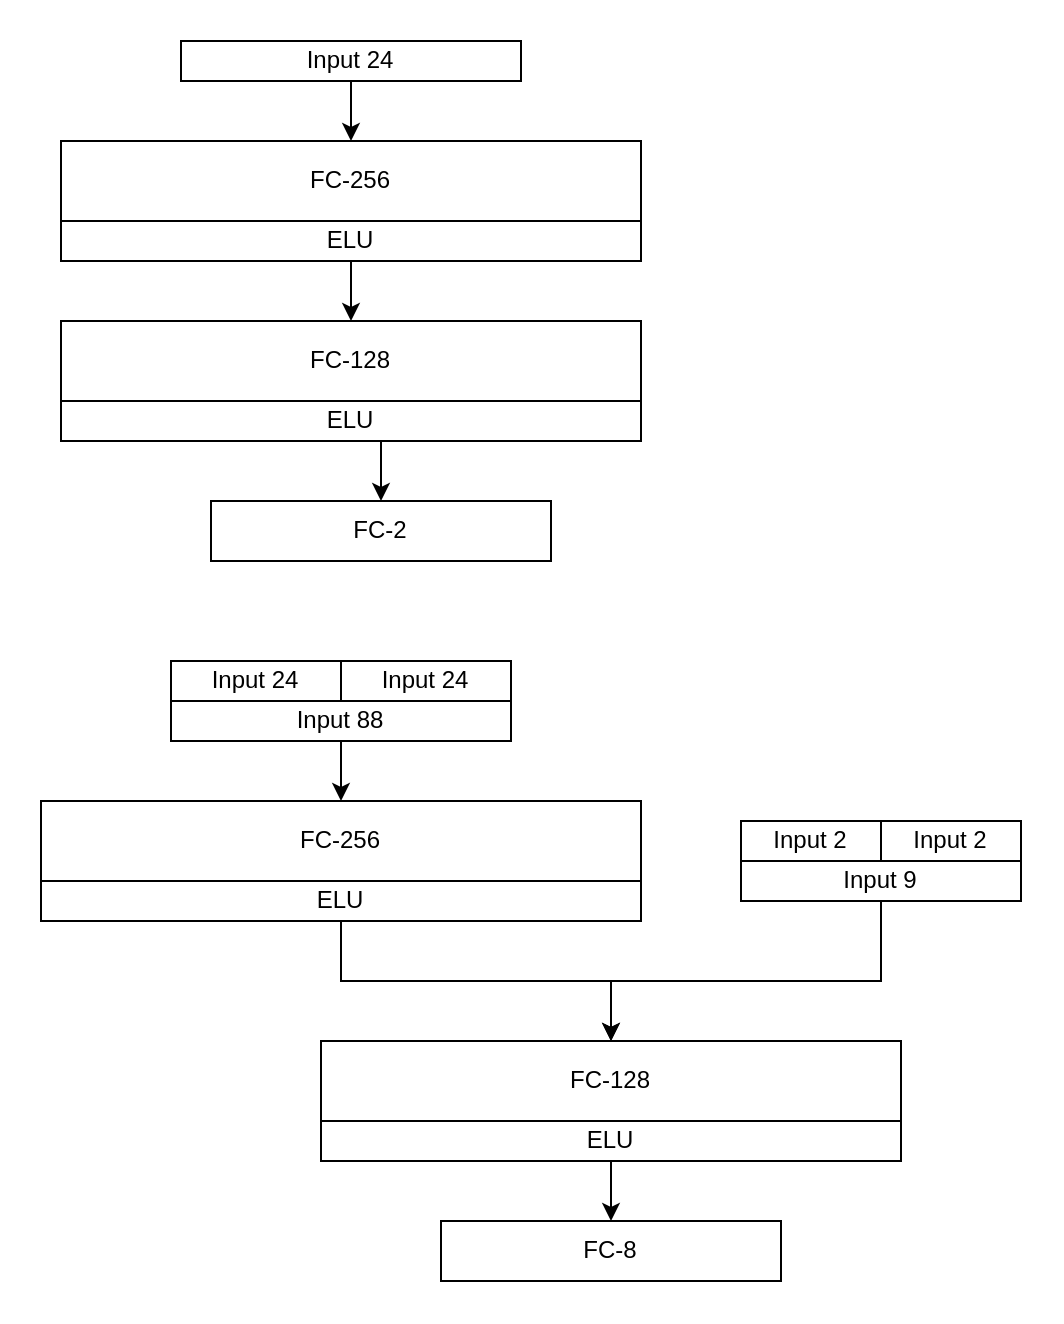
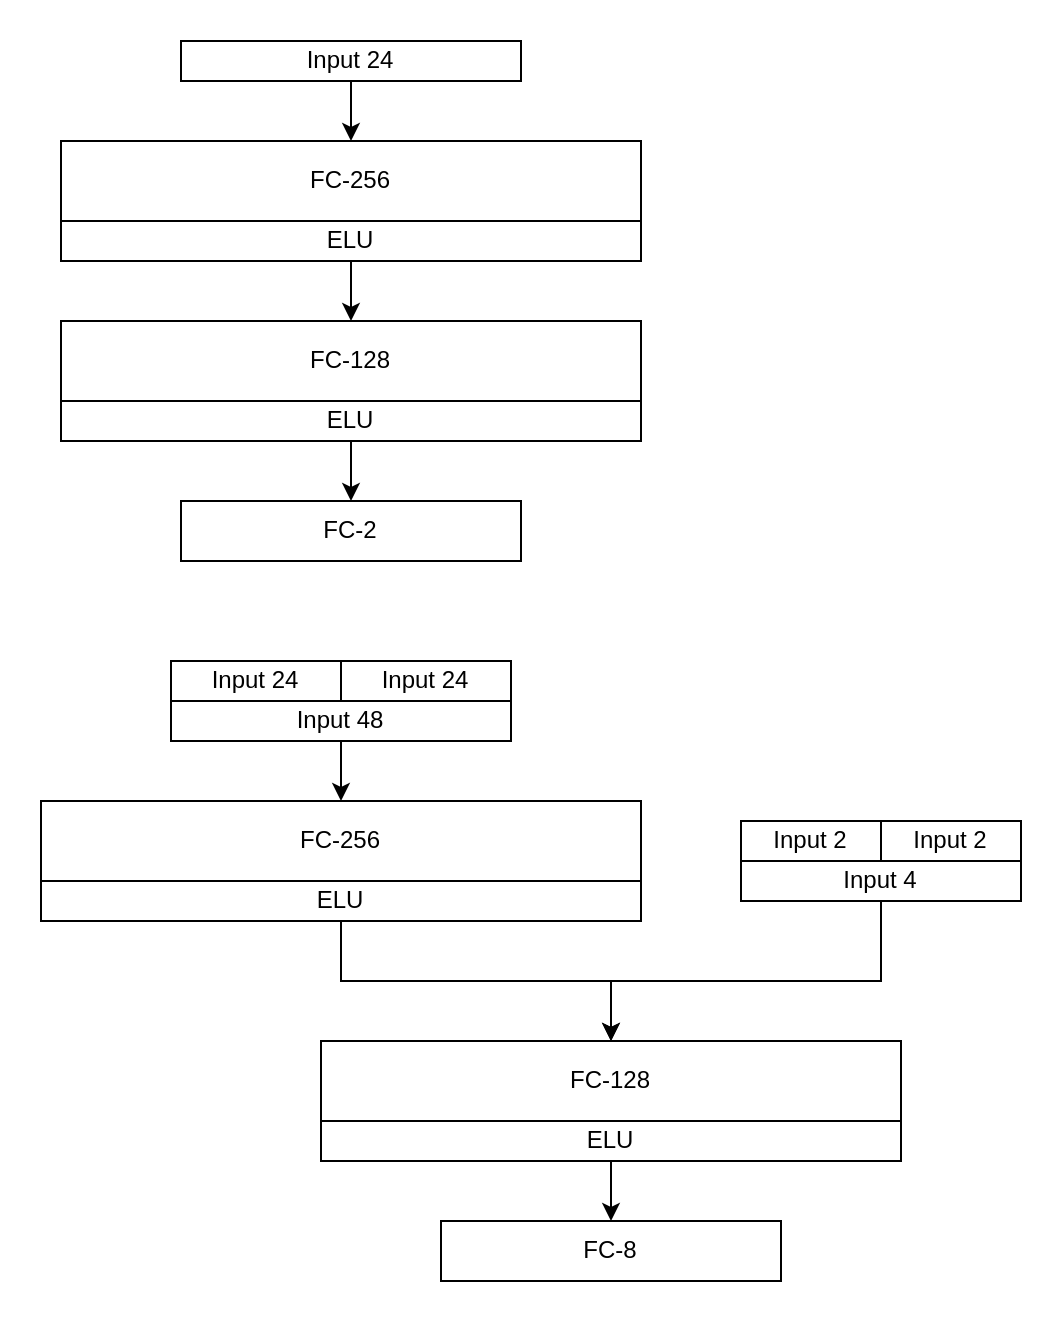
(381, 531) -> (351, 531)
(341, 721) -> (341, 721)
(881, 881) -> (881, 881)
